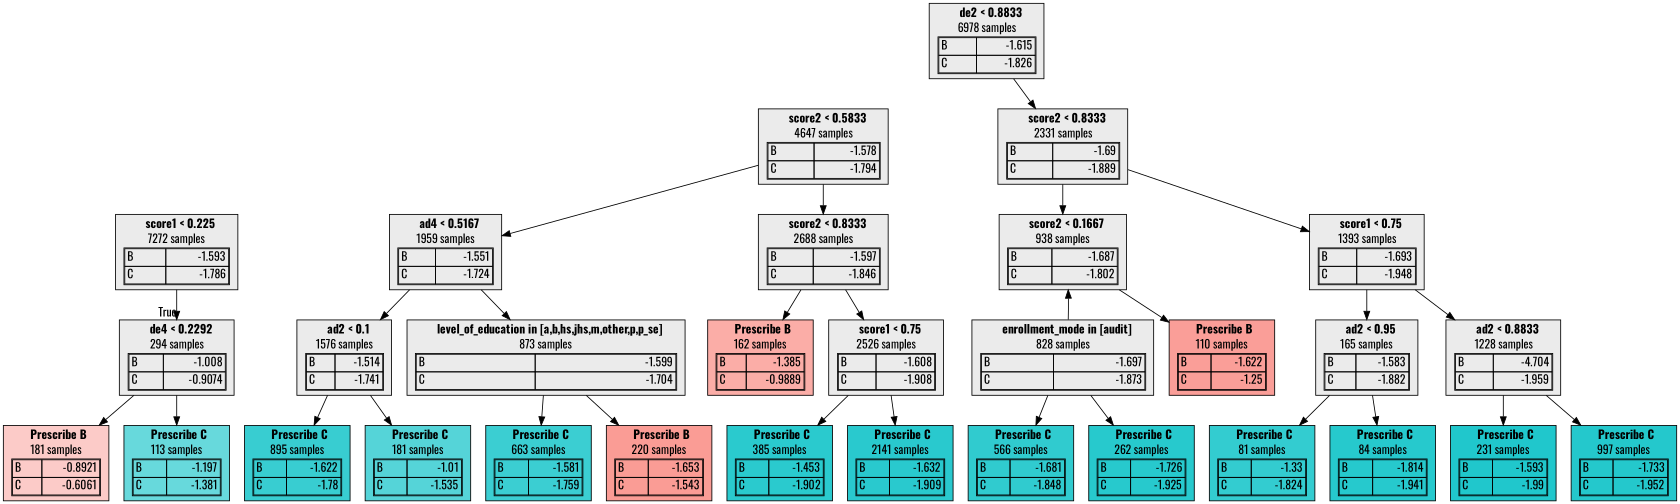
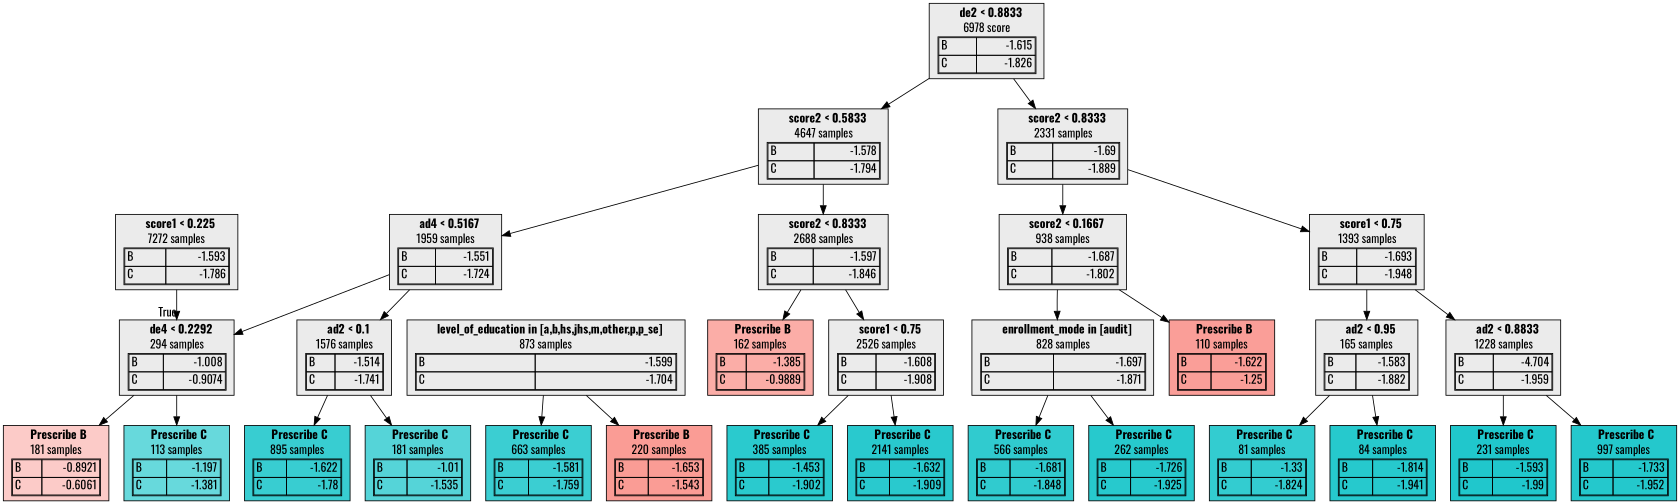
(987, 28) -> (987, 28)
none -> (909, 91)
(493, 302) -> (316, 303)
(1068, 309) -> (1057, 300)
(1129, 380) -> (1129, 380)
